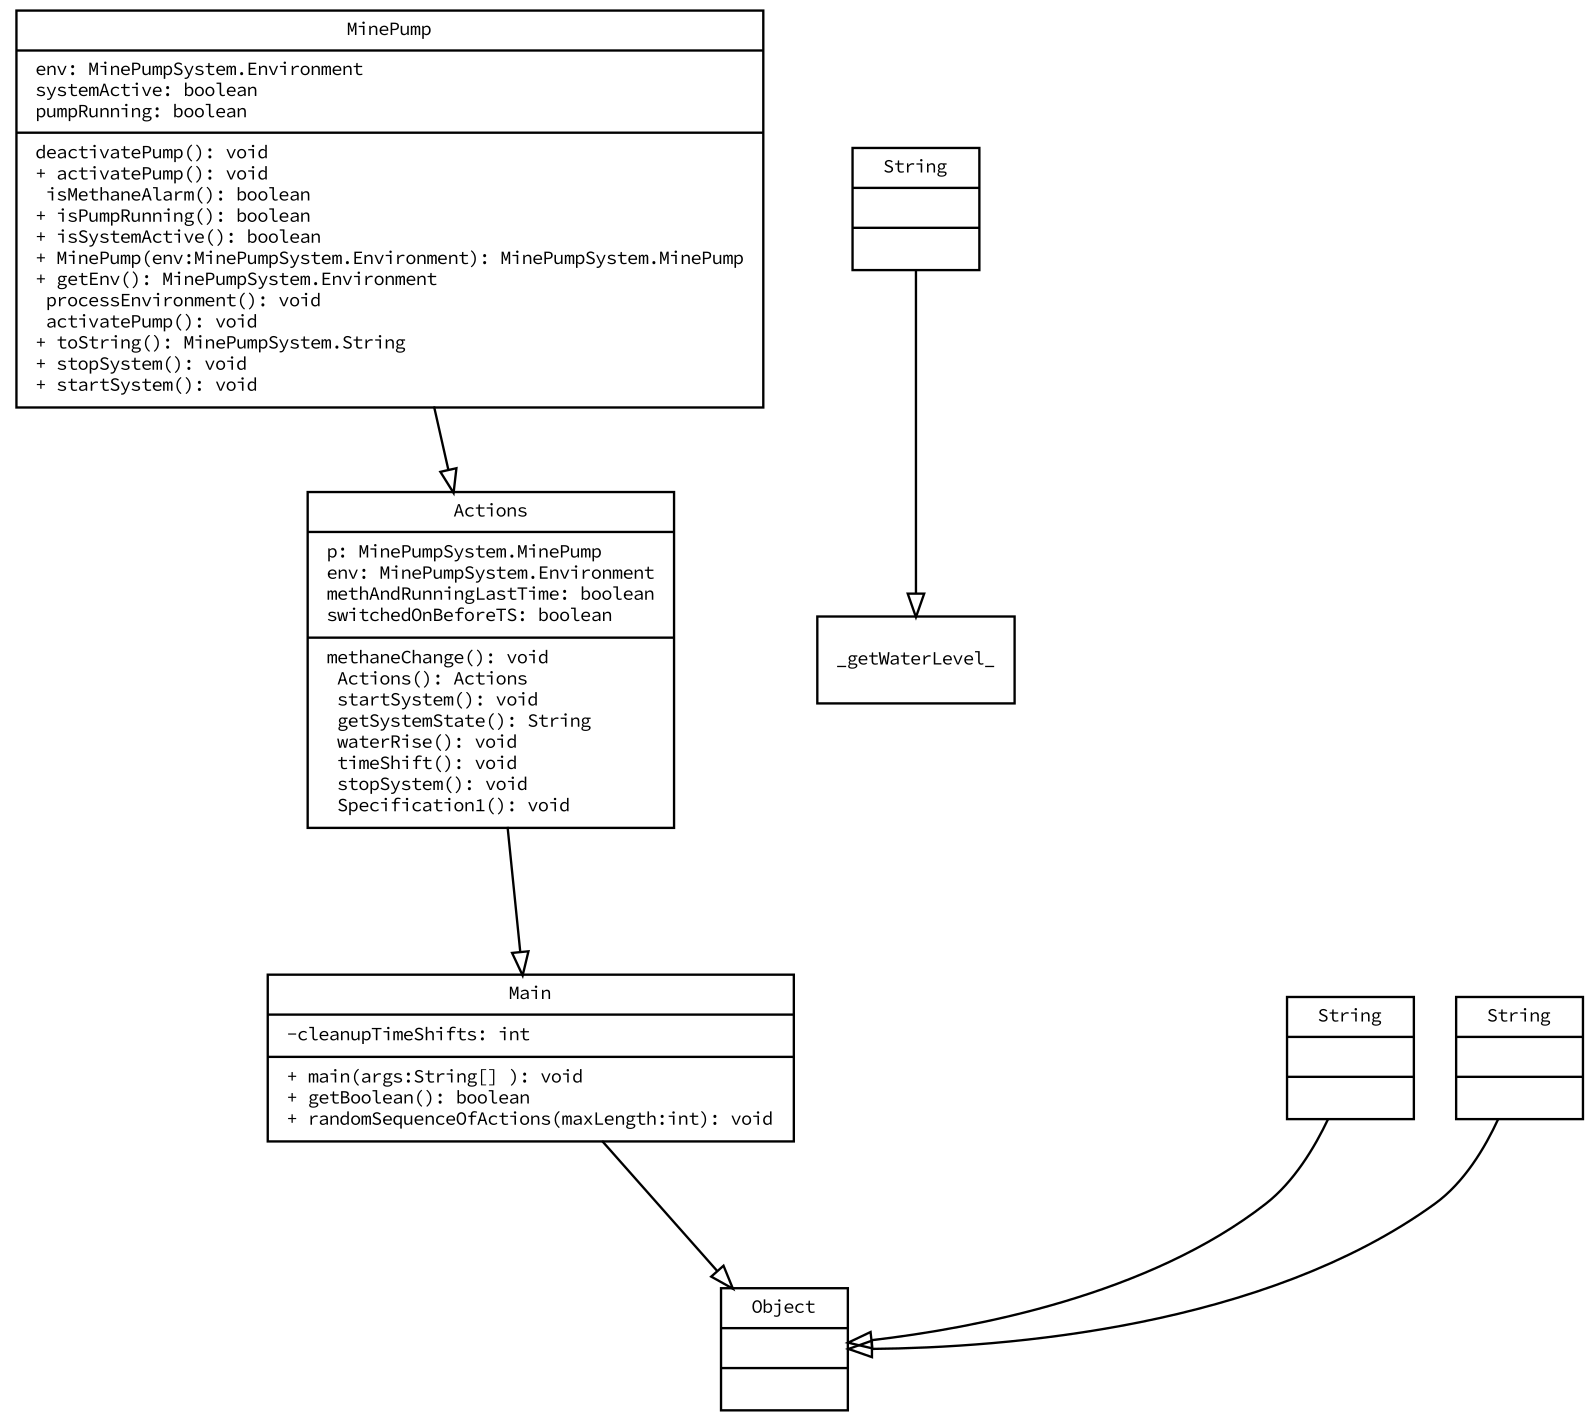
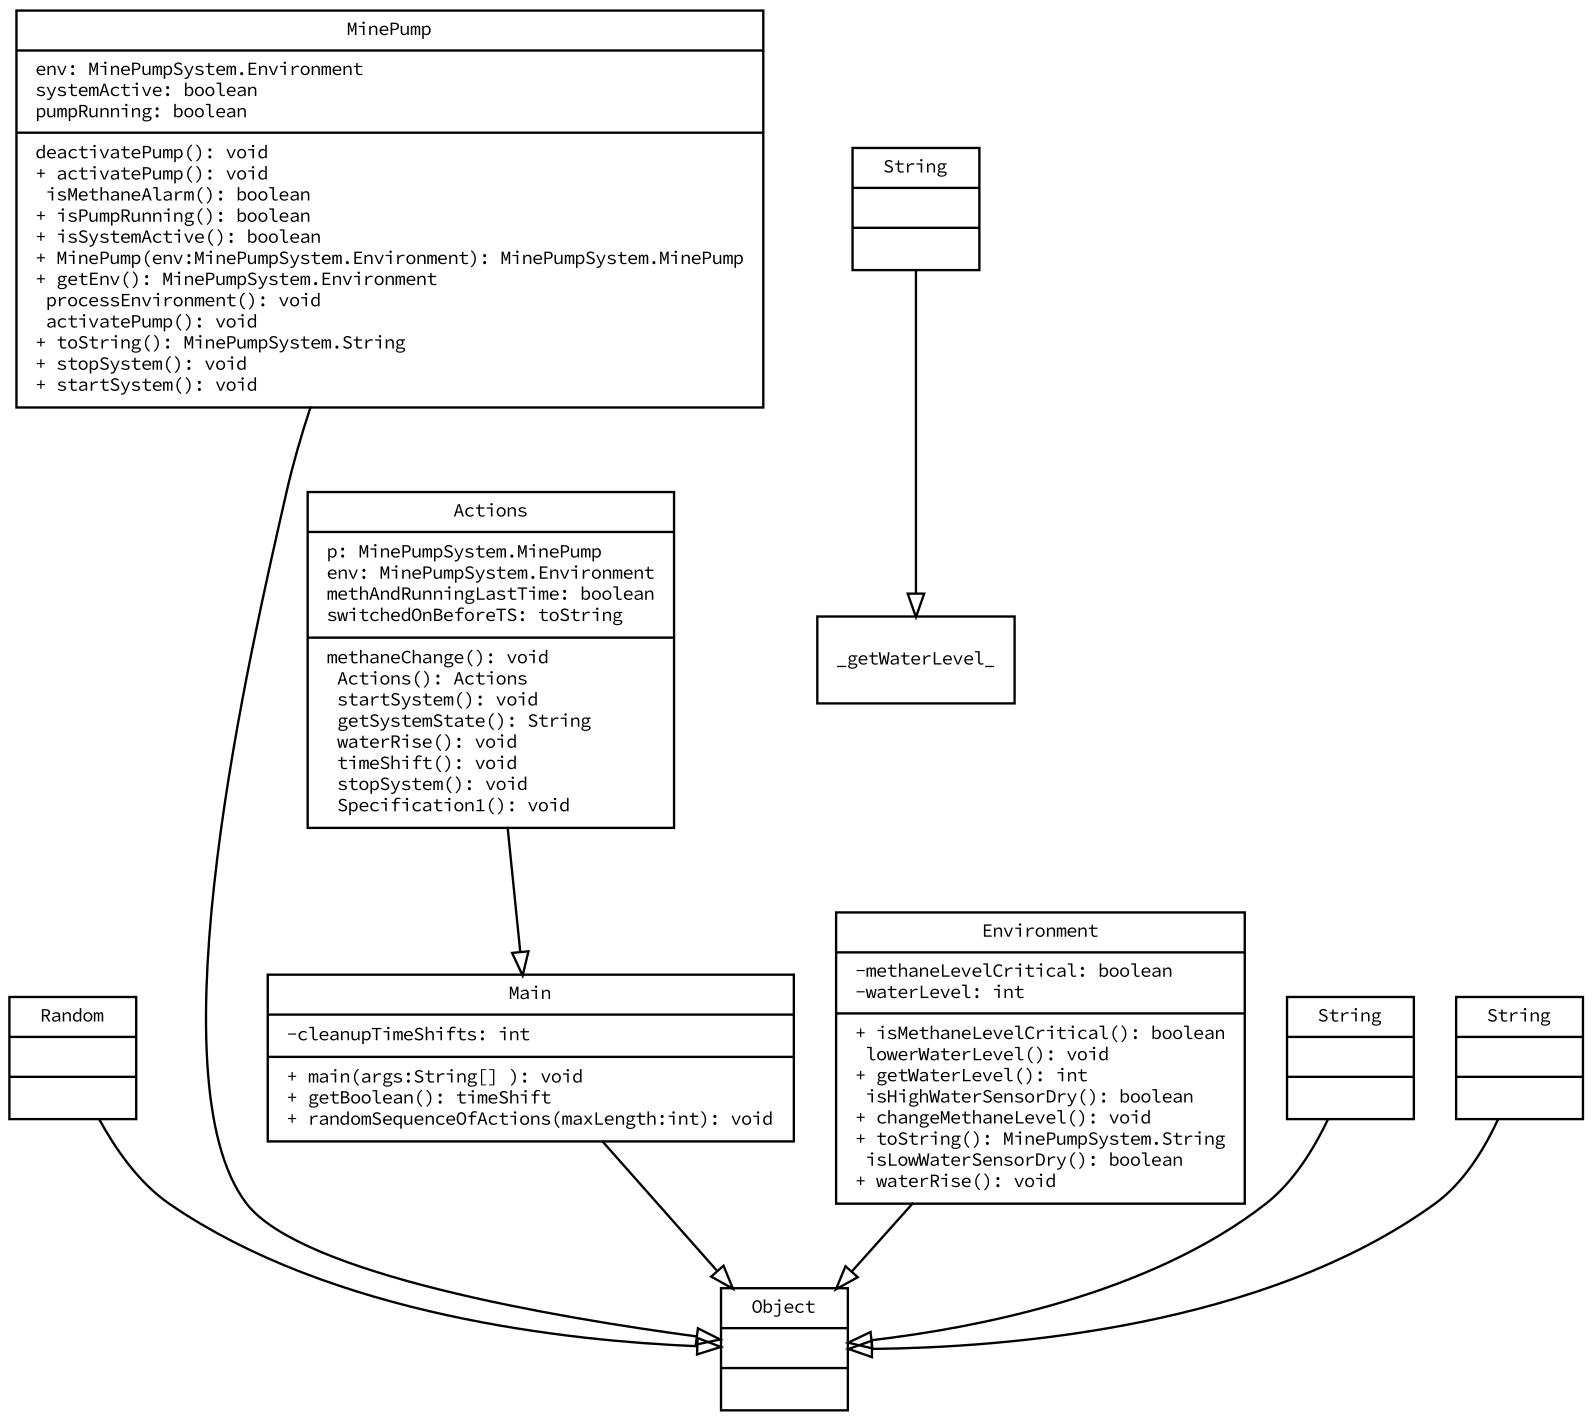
(441, 438) -> (207, 1041)
(470, 615) -> (476, 615)
none -> (73, 1058)
none -> (1040, 1058)
(409, 1098) -> (419, 1098)
